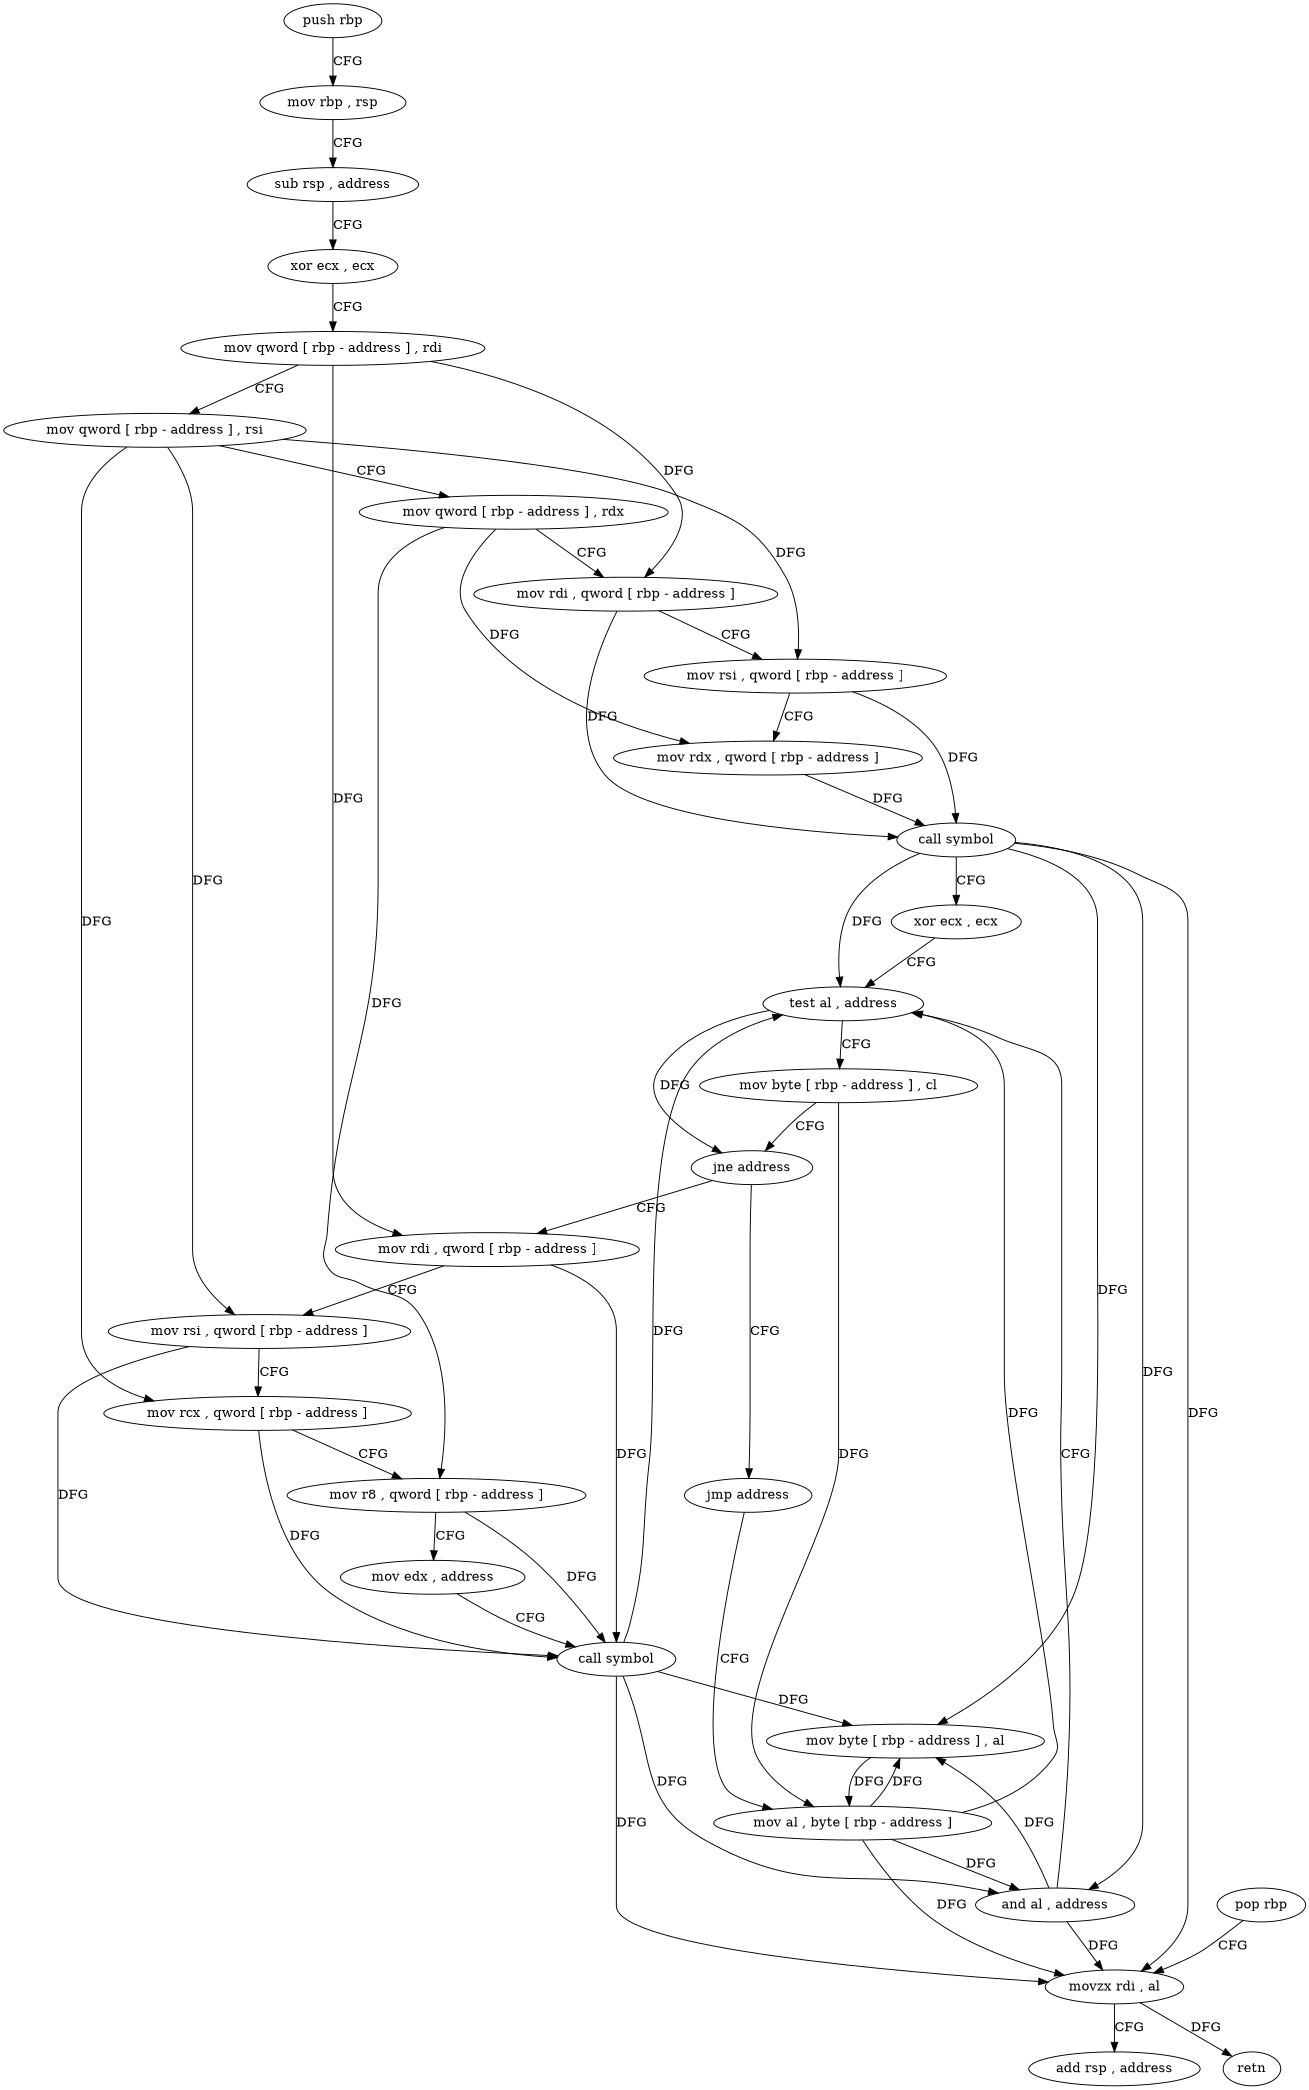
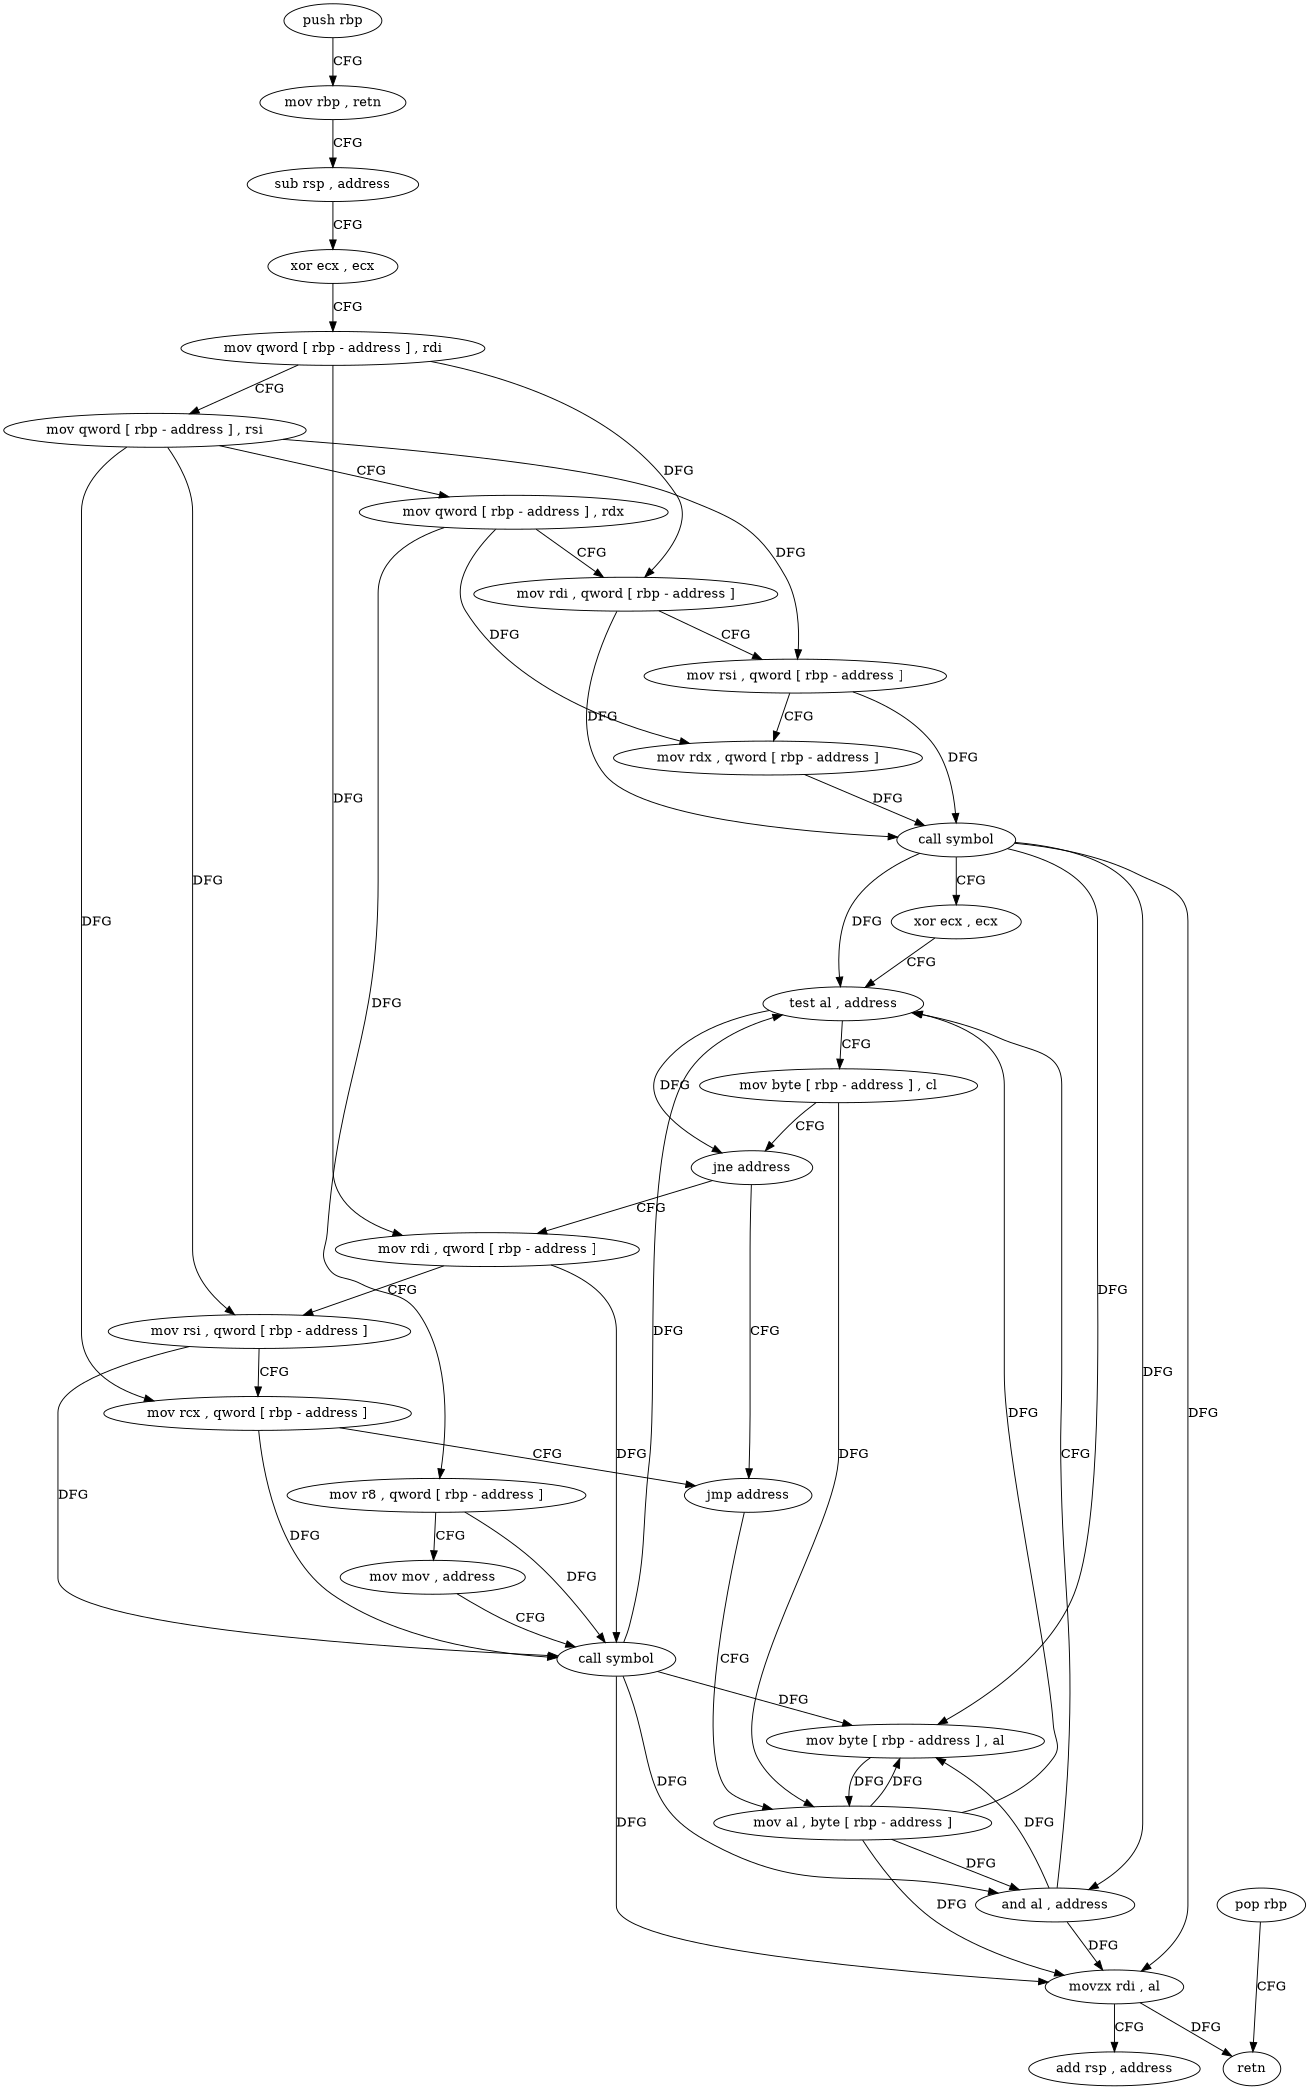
(333, 103) -> (333, 103)
(343, 1452) -> (513, 1456)
(433, 1577) -> (433, 1577)
(1205, 1949) -> (1257, 1982)
